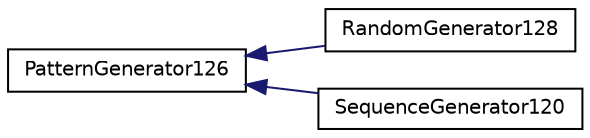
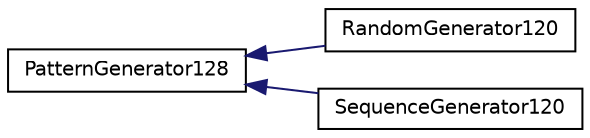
(450, 30) -> (450, 30)
(127, 71) -> (127, 71)
